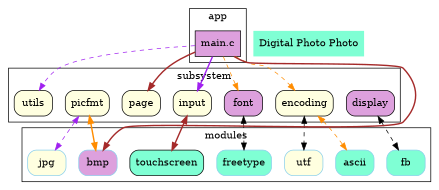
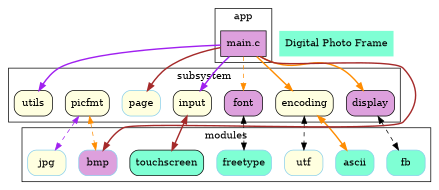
(309, 44) -> (336, 44)
(115, 54) -> (127, 52)
none -> (312, 63)
(276, 73) -> (274, 73)
(141, 103) -> (141, 103)
(333, 132) -> (333, 132)
(93, 133) -> (93, 133)
